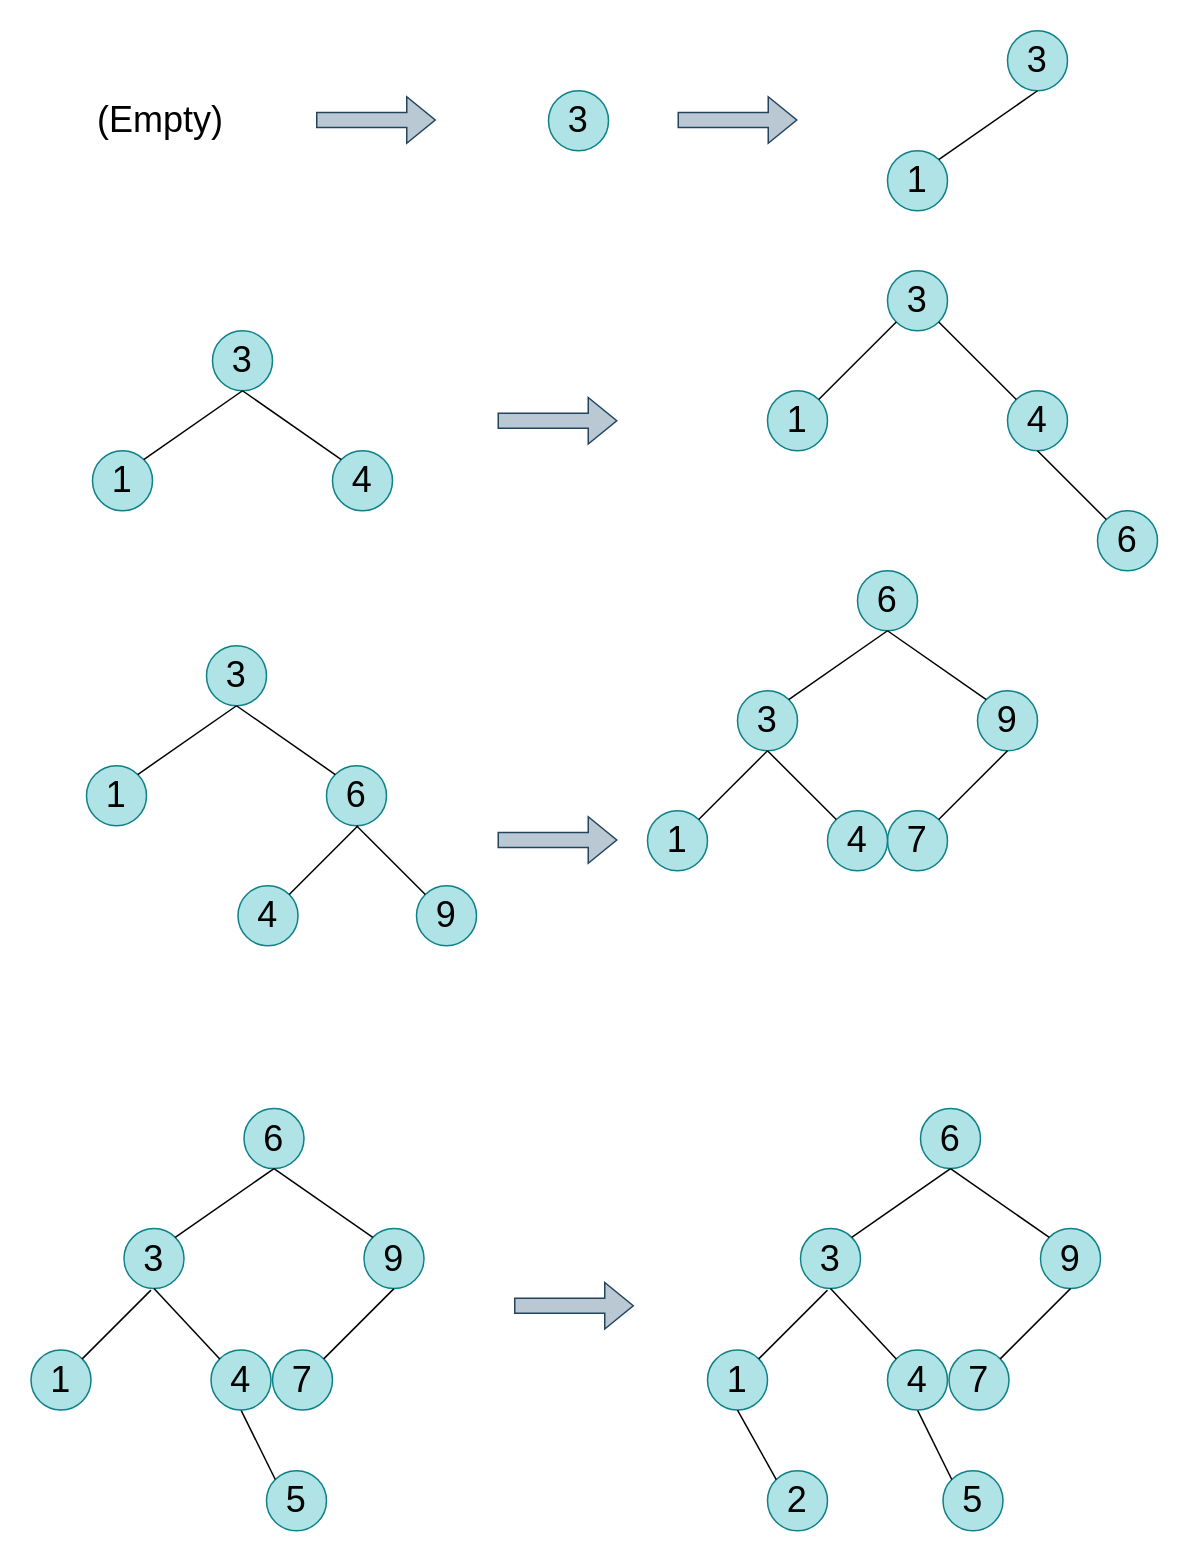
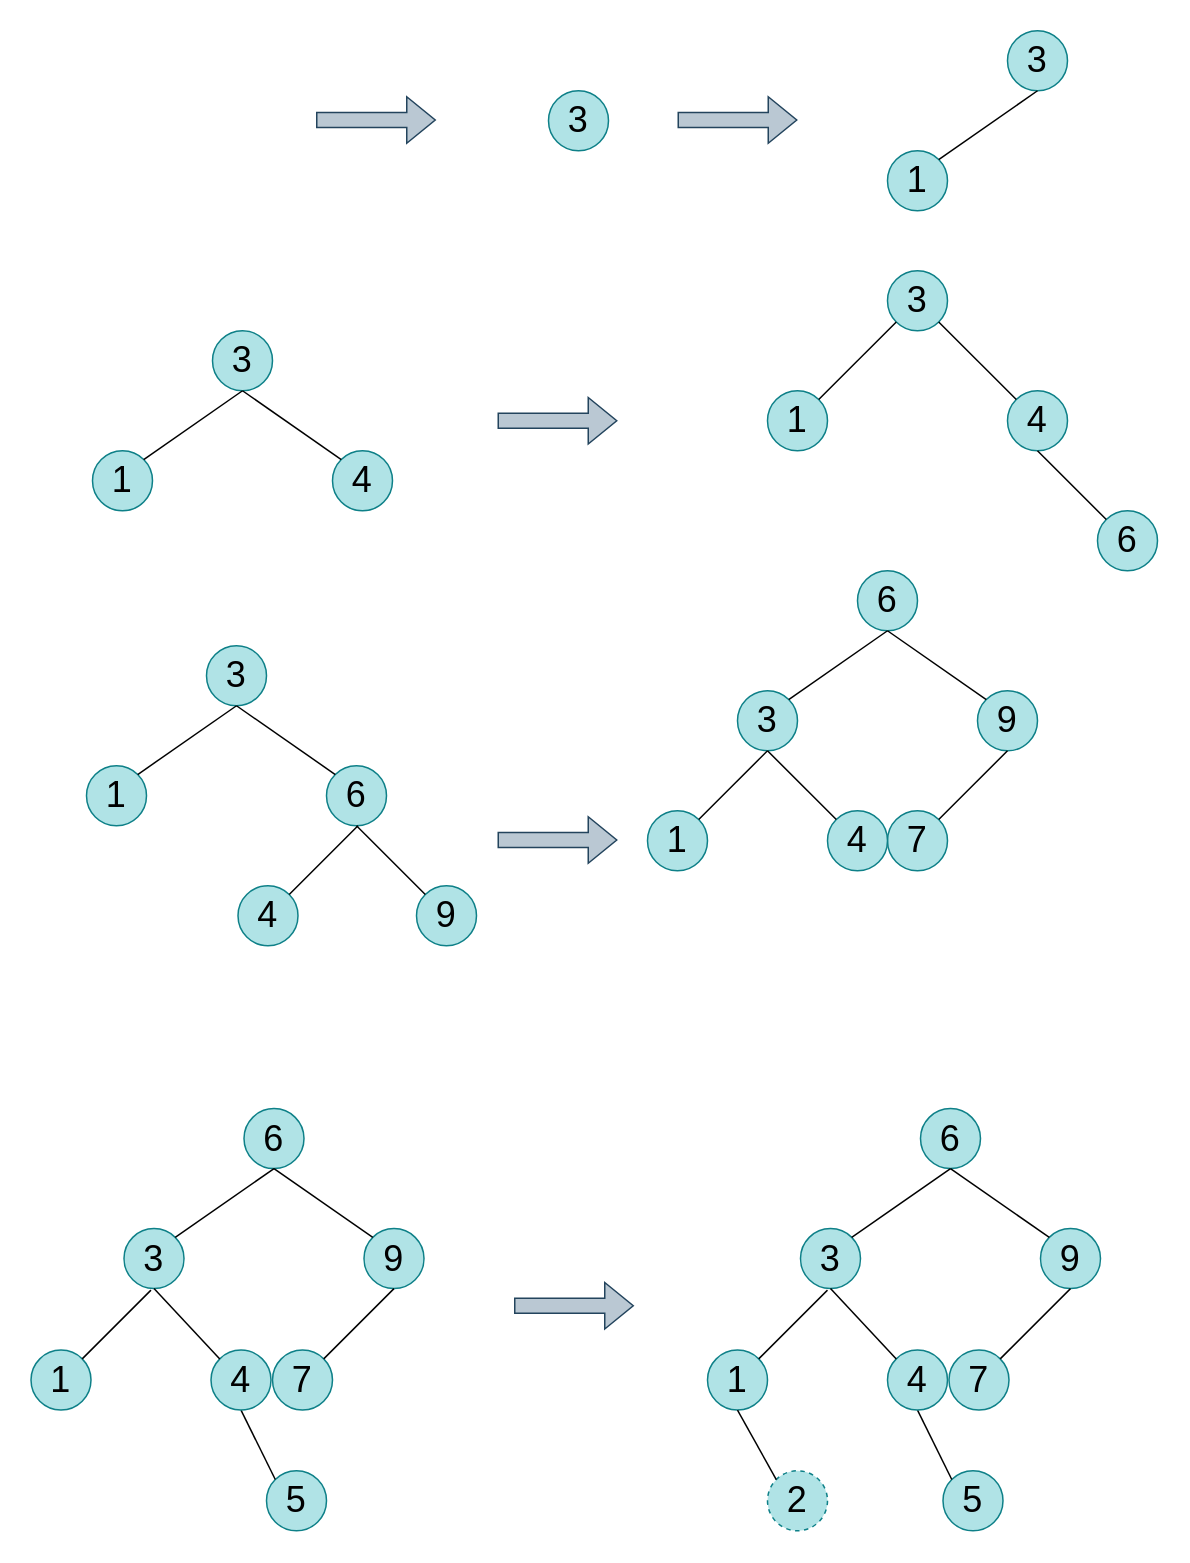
(160, 121) -> none
(797, 1501) -> (797, 1501)
